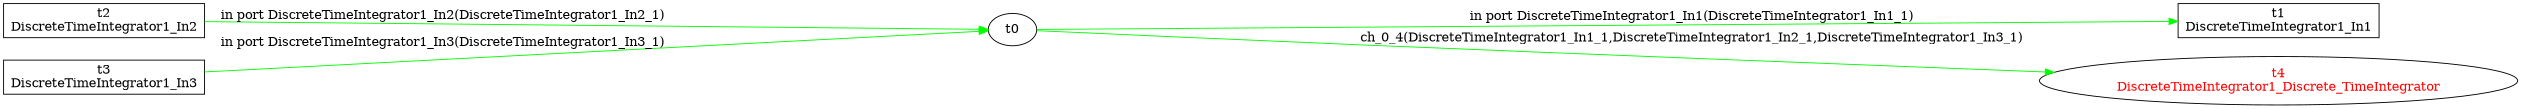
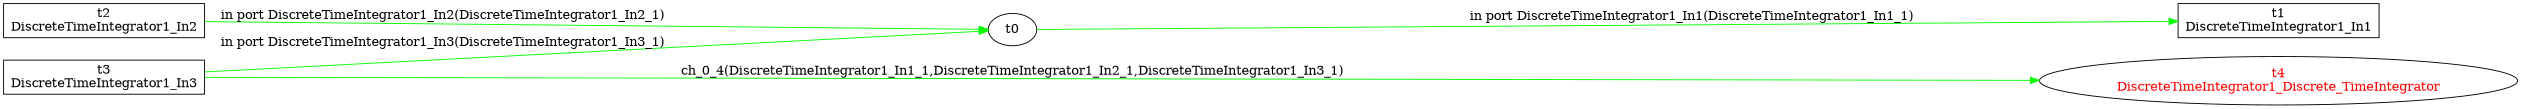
(1541, 52) -> (1118, 79)
